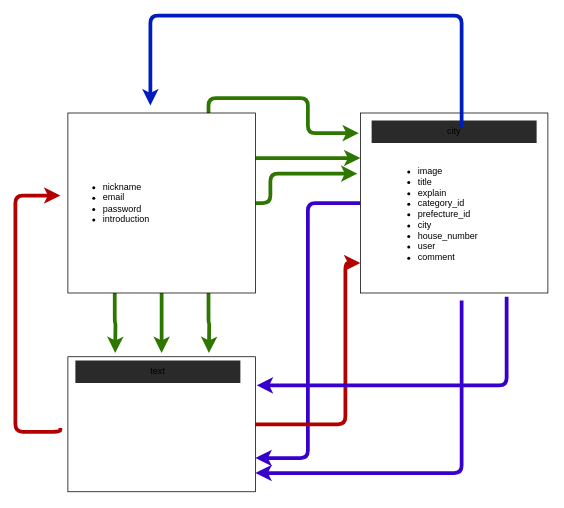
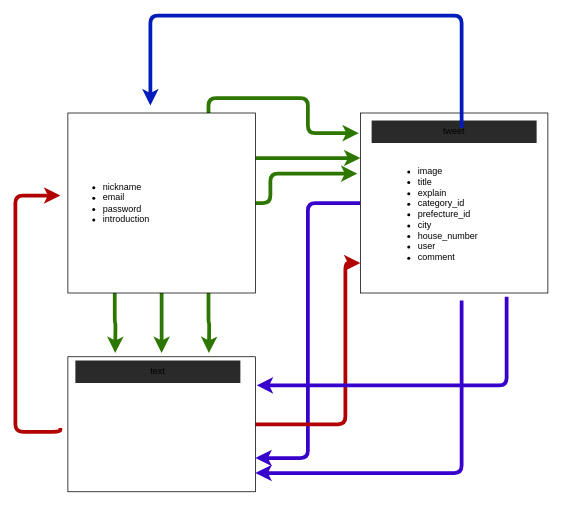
(454, 132) -> (454, 132)
